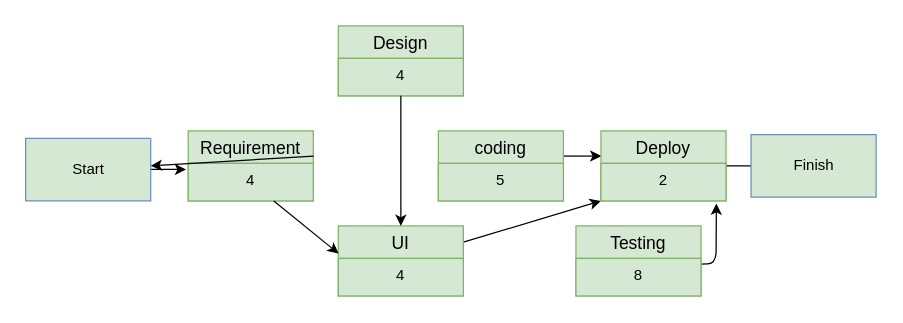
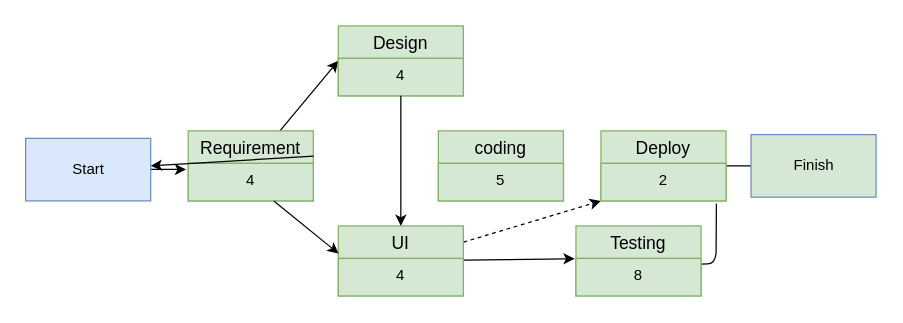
none -> (306, 99)
(577, 156) -> none
(88, 169) -> (88, 169)
(716, 213) -> (716, 209)
(529, 222) -> (529, 222)
none -> (515, 259)
